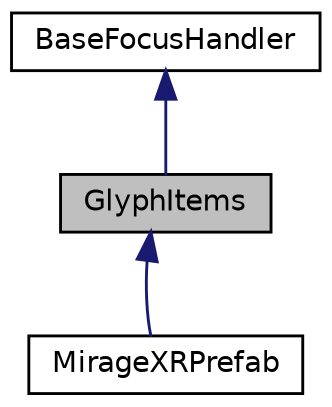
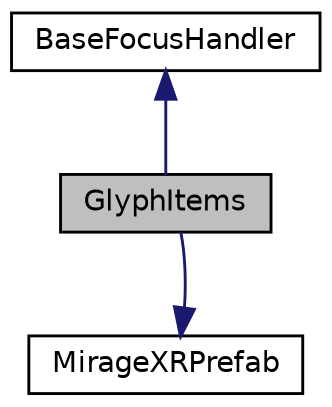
(147, 299) -> (185, 270)
